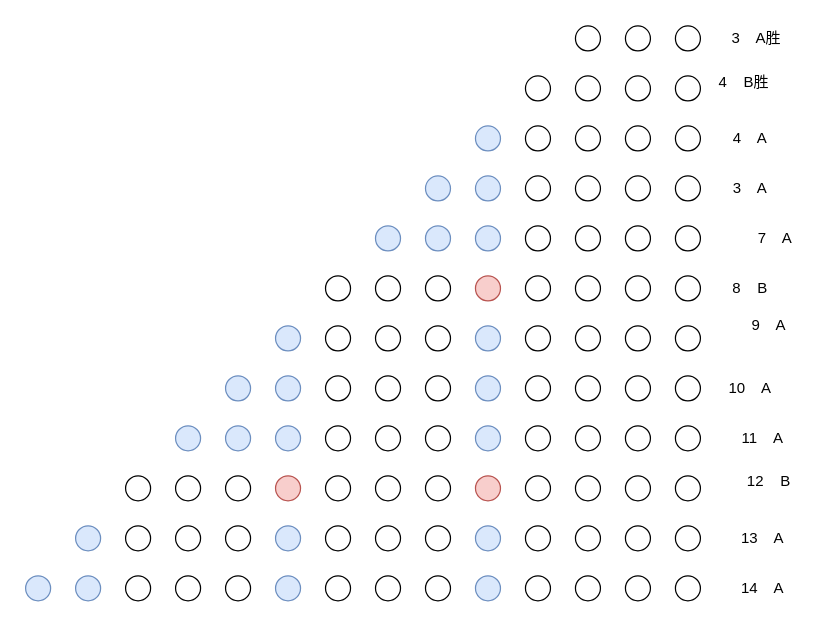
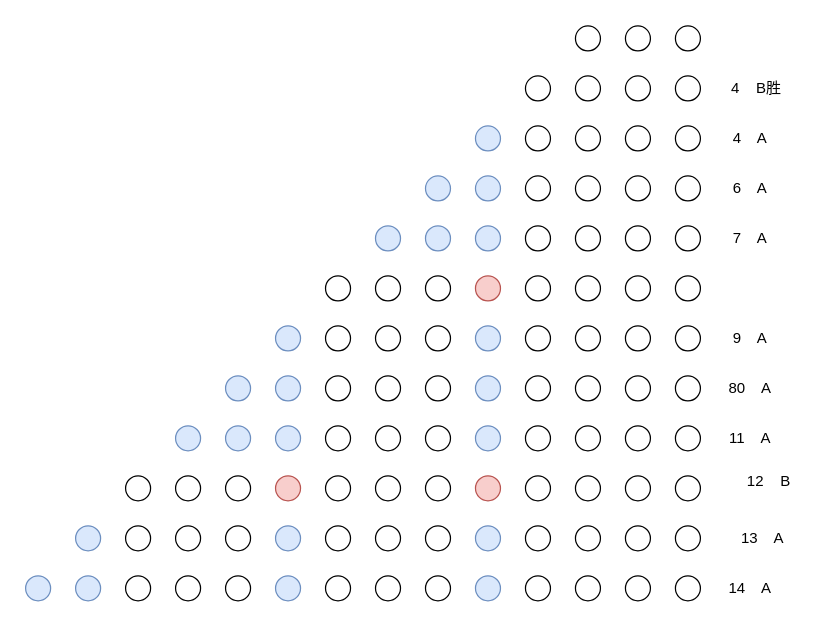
(757, 38) -> none
(744, 82) -> (757, 88)
(751, 188) -> (751, 188)
(776, 238) -> (751, 238)
(751, 288) -> none
(769, 326) -> (751, 338)
(751, 388) -> (751, 388)
(763, 438) -> (751, 438)
(763, 588) -> (751, 588)
